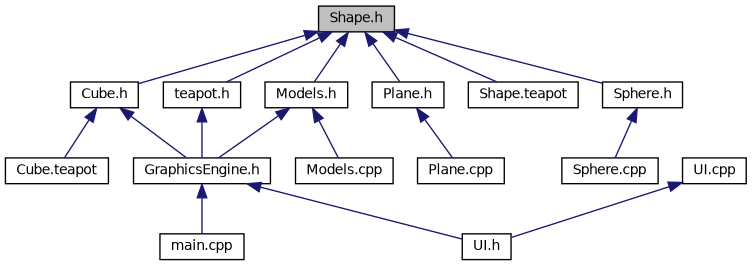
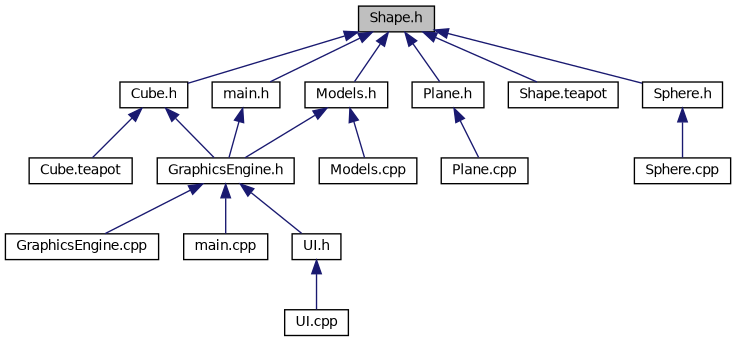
(202, 95) -> (246, 95)
(590, 212) -> (317, 292)
none -> (82, 247)
